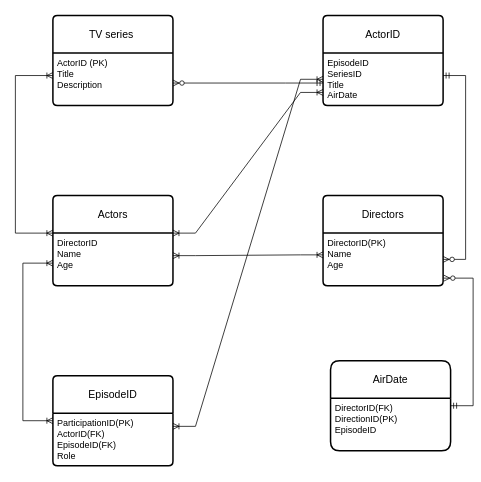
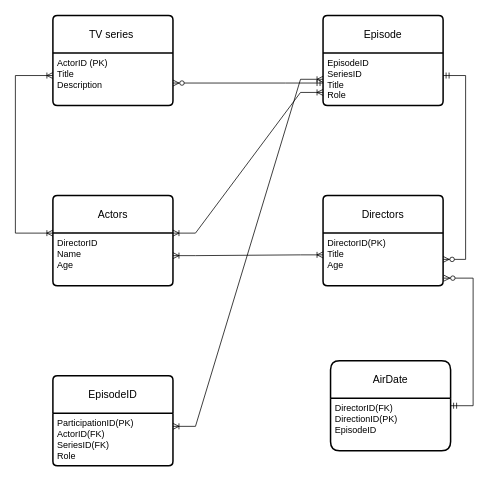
(383, 34) -> (383, 34)
(349, 80) -> (349, 80)
(361, 254) -> (361, 254)
(36, 420) -> none
(102, 440) -> (102, 440)
